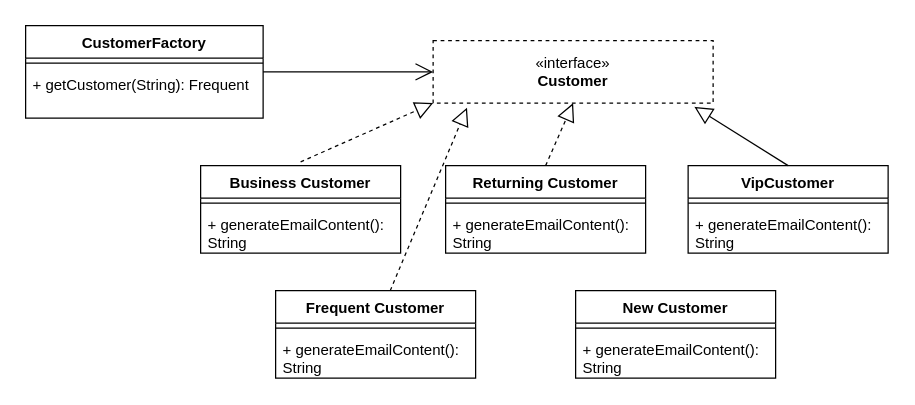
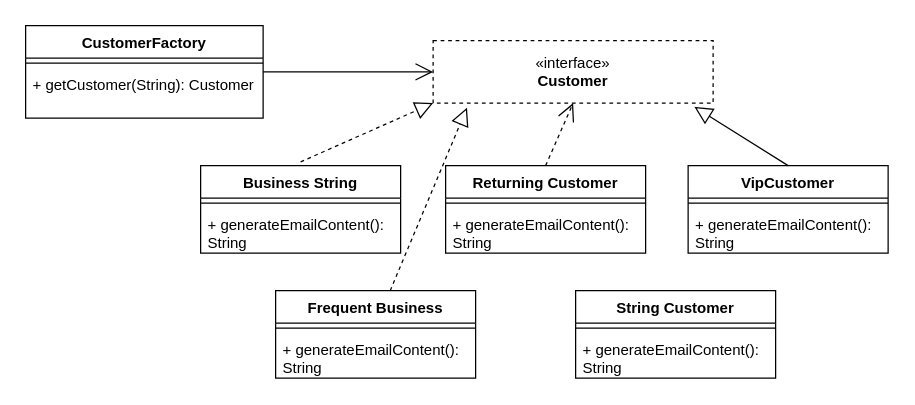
(146, 95) -> (146, 95)
(565, 121) -> (568, 114)
(301, 183) -> (301, 183)
(376, 308) -> (376, 308)
(676, 308) -> (676, 308)
